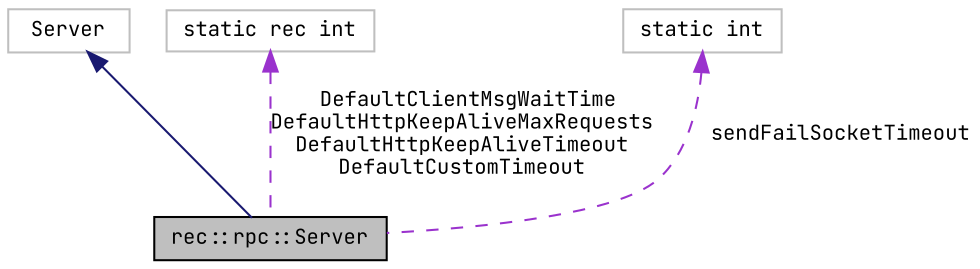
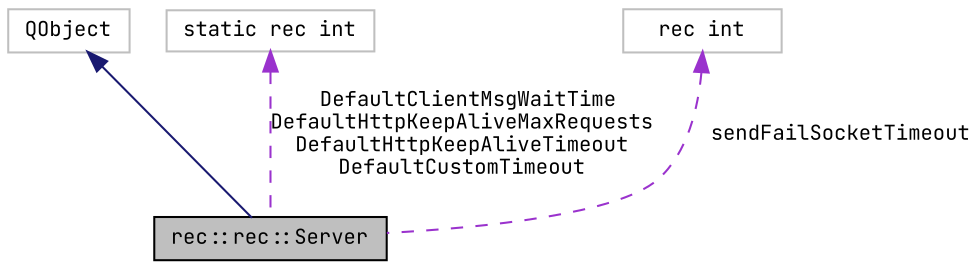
(69, 31) -> (69, 31)
(702, 31) -> (702, 31)
(270, 239) -> (270, 239)
